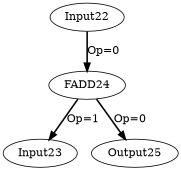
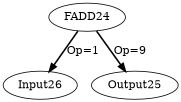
(87, 17) -> none
(130, 119) -> (130, 51)
(40, 153) -> (40, 85)
